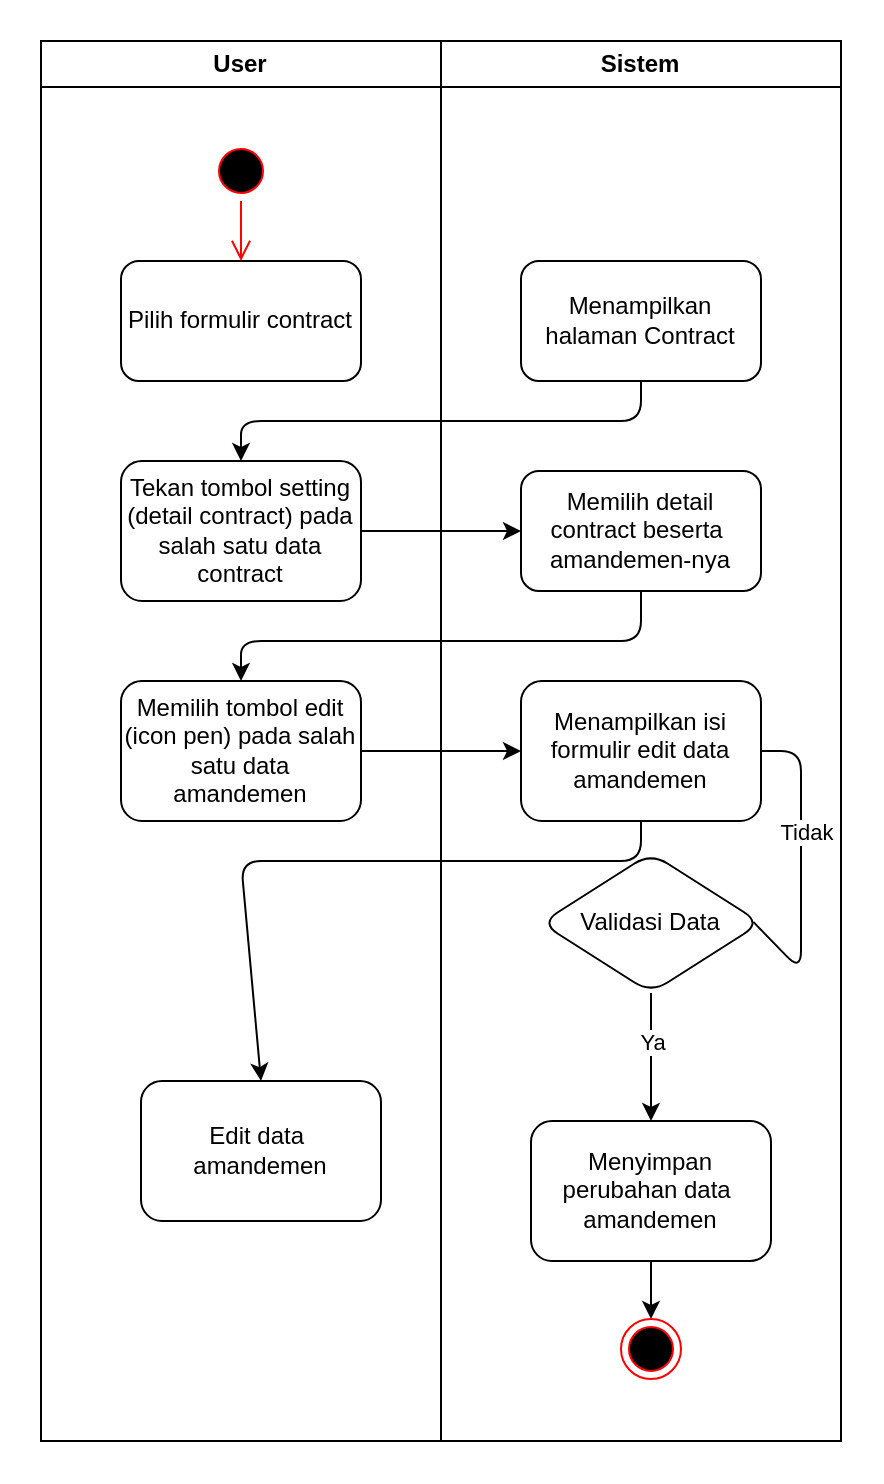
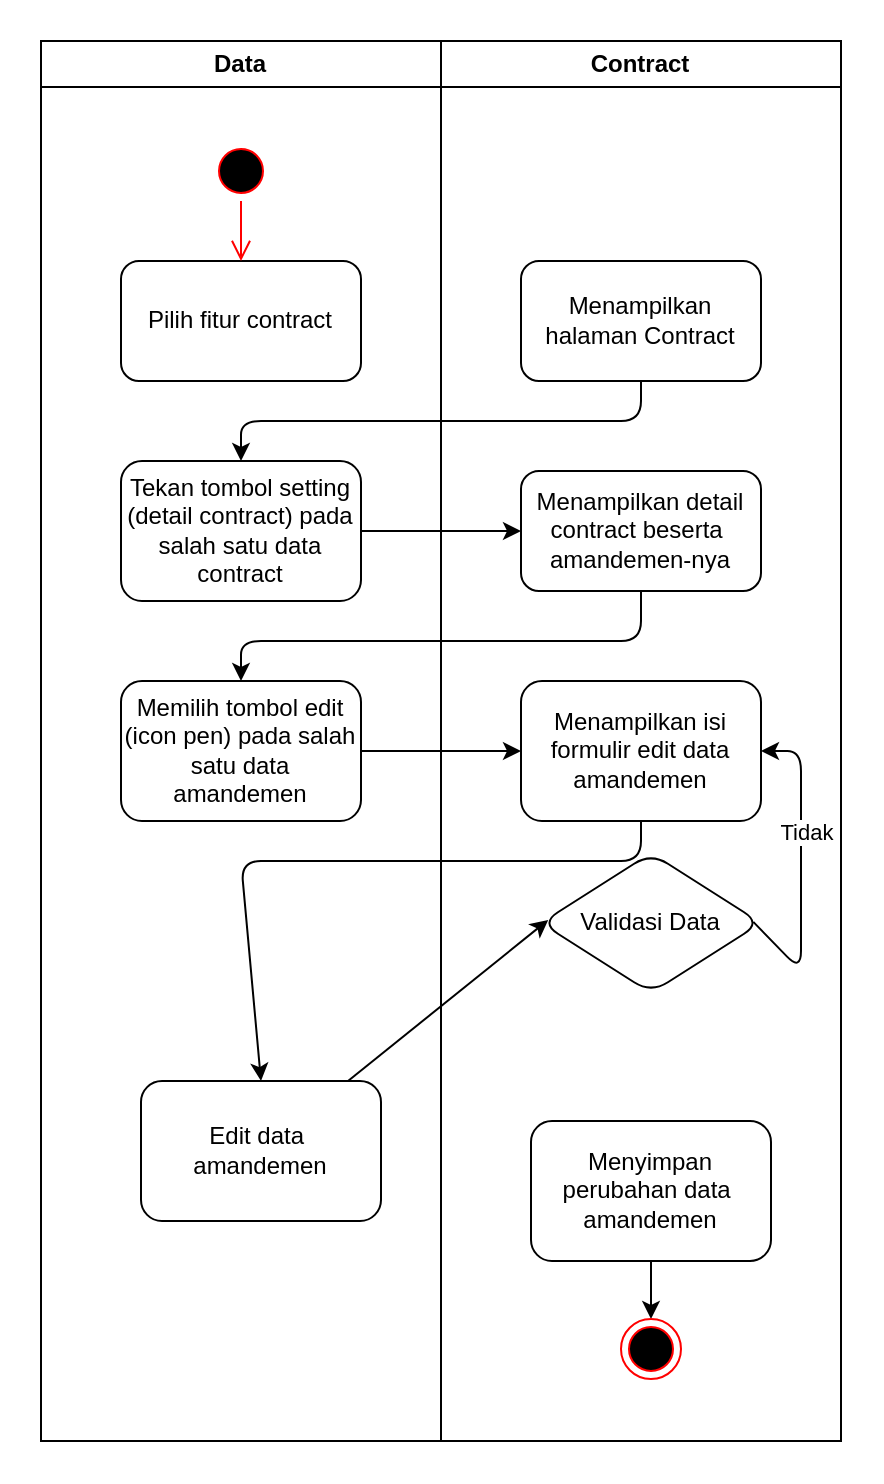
(241, 65) -> (241, 65)
(641, 65) -> (641, 65)
(241, 321) -> (241, 321)
(641, 531) -> (641, 531)
(784, 751) -> (790, 751)
none -> (492, 966)
(651, 1081) -> none
